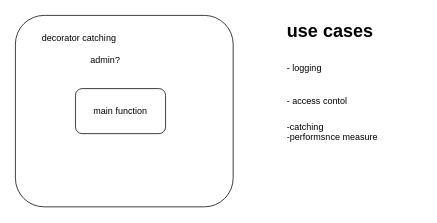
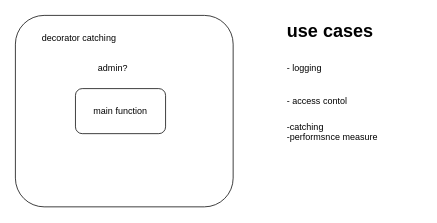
(105, 60) -> (113, 68)
